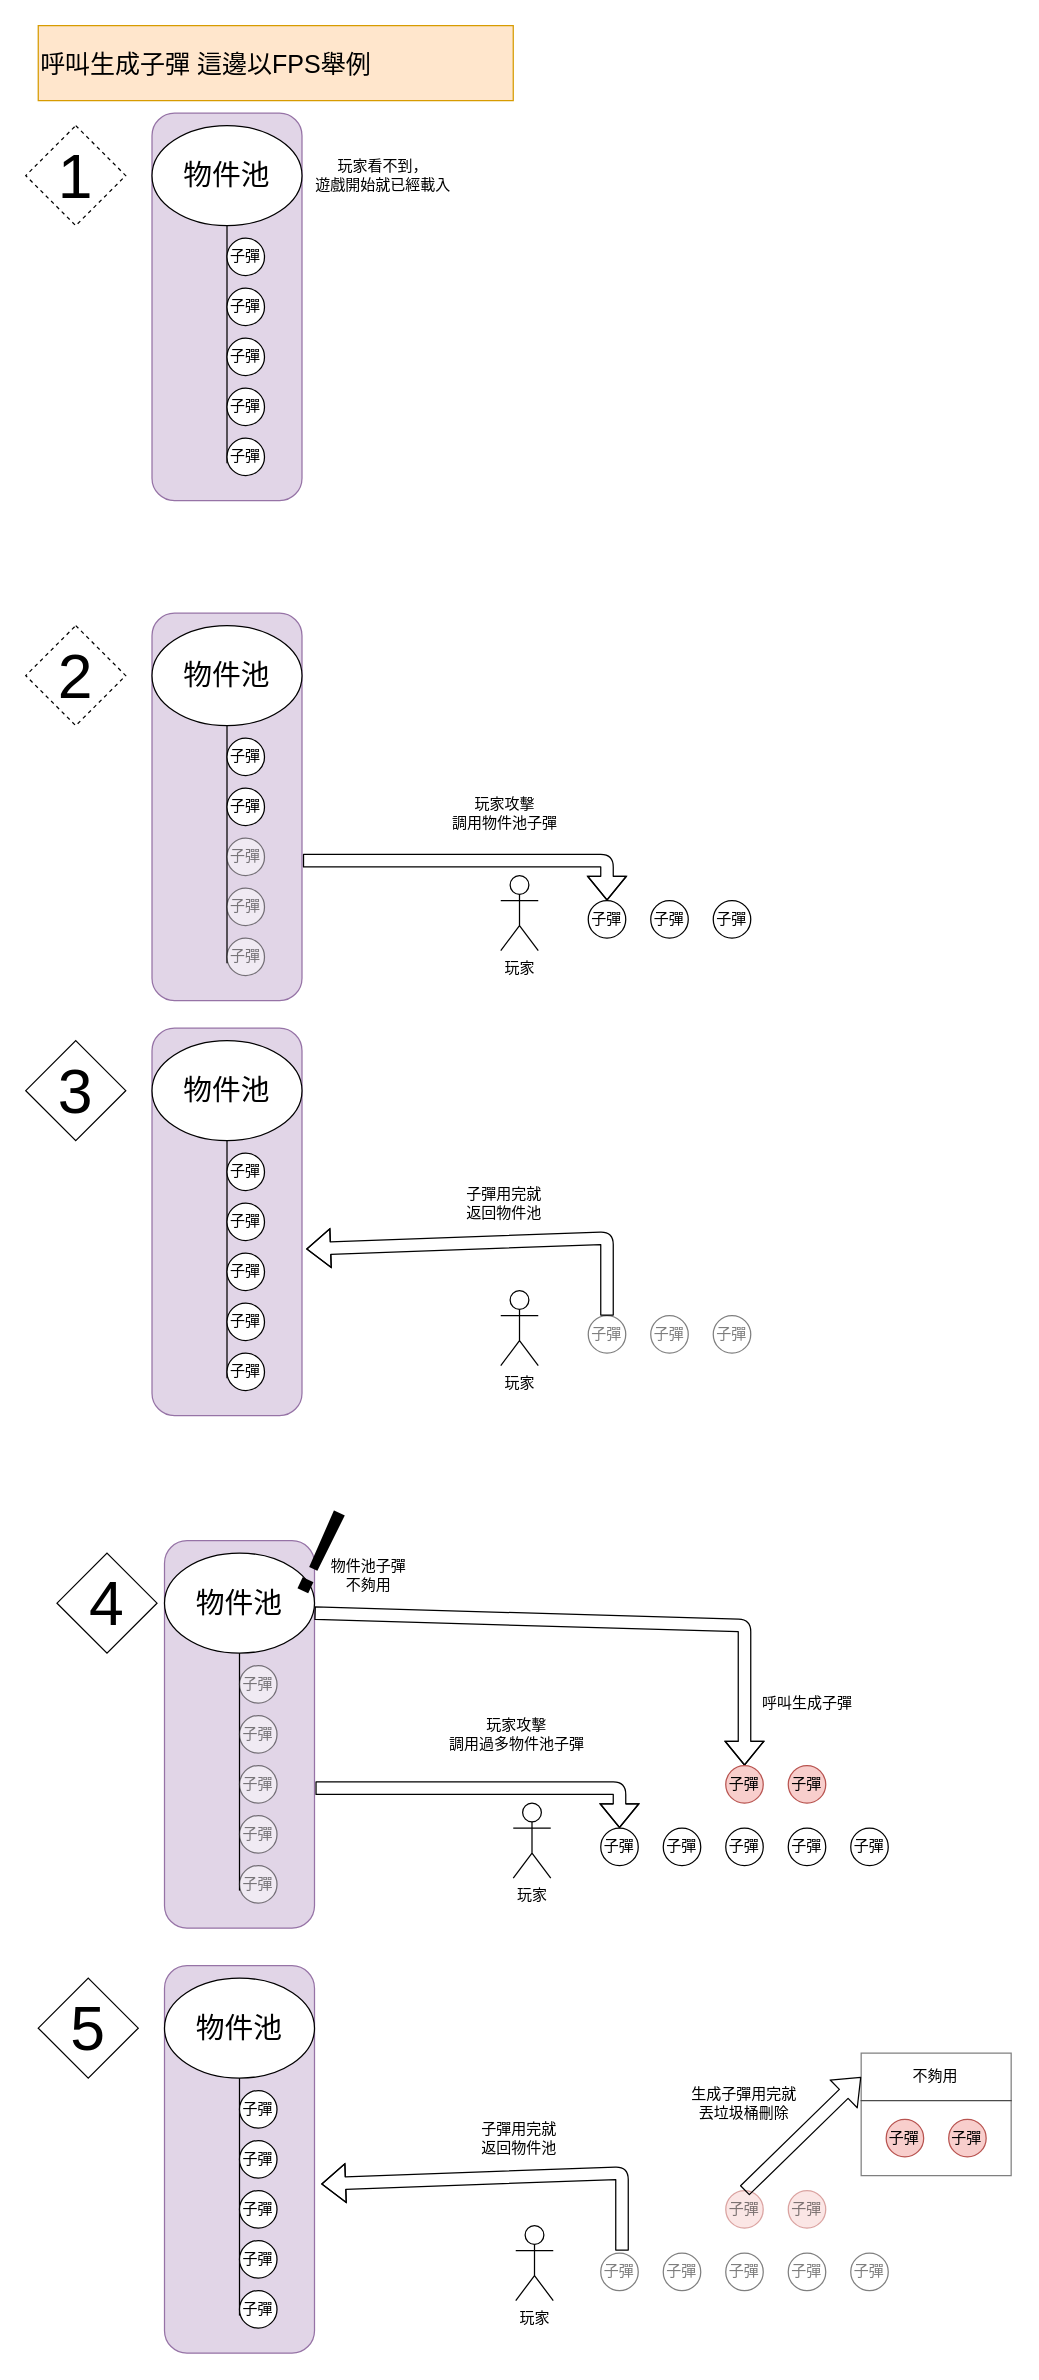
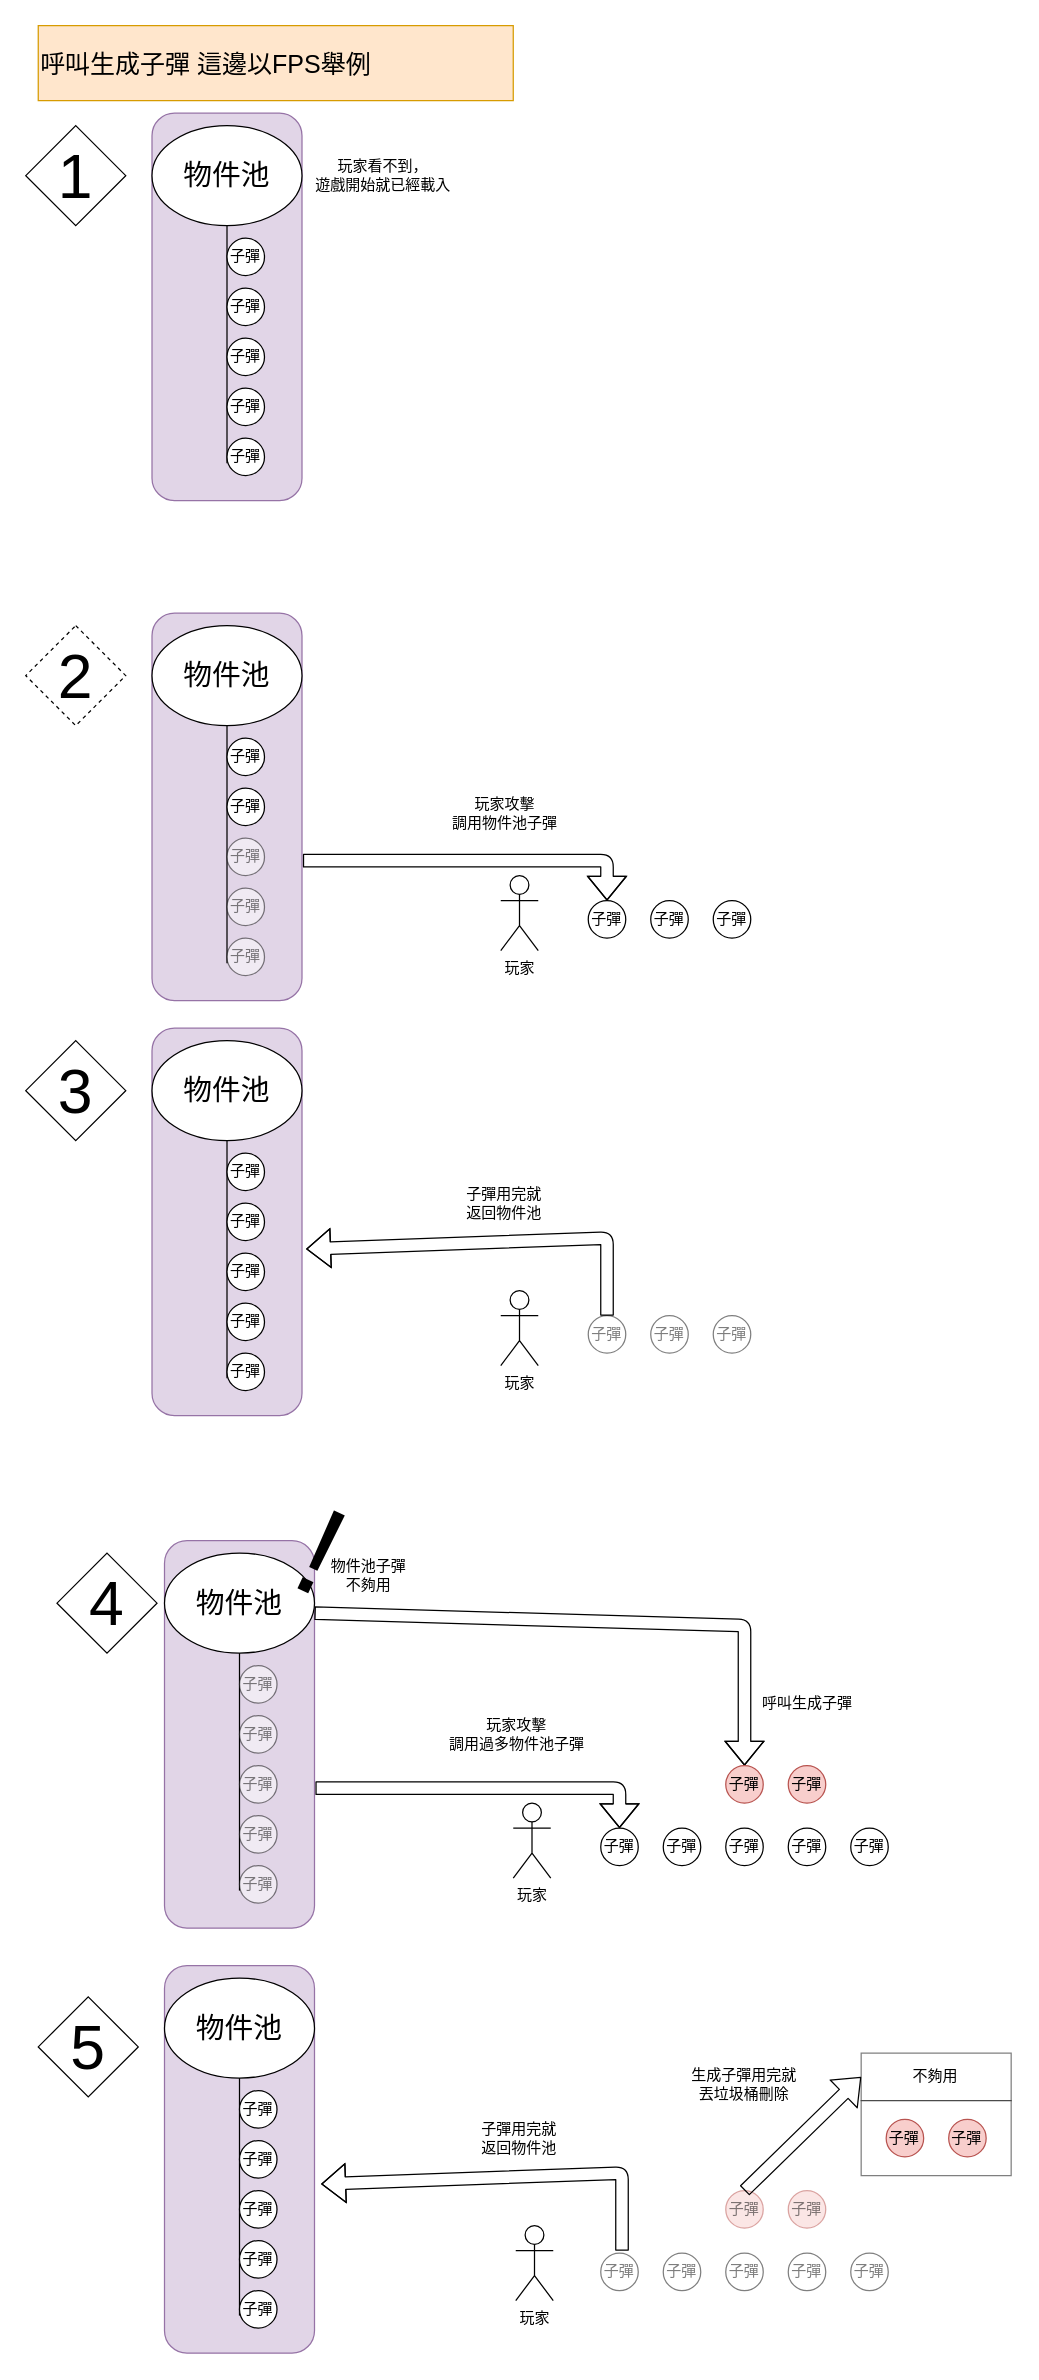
(76, 176) -> (76, 176)
(88, 2028) -> (88, 2047)
(744, 2103) -> (744, 2084)
